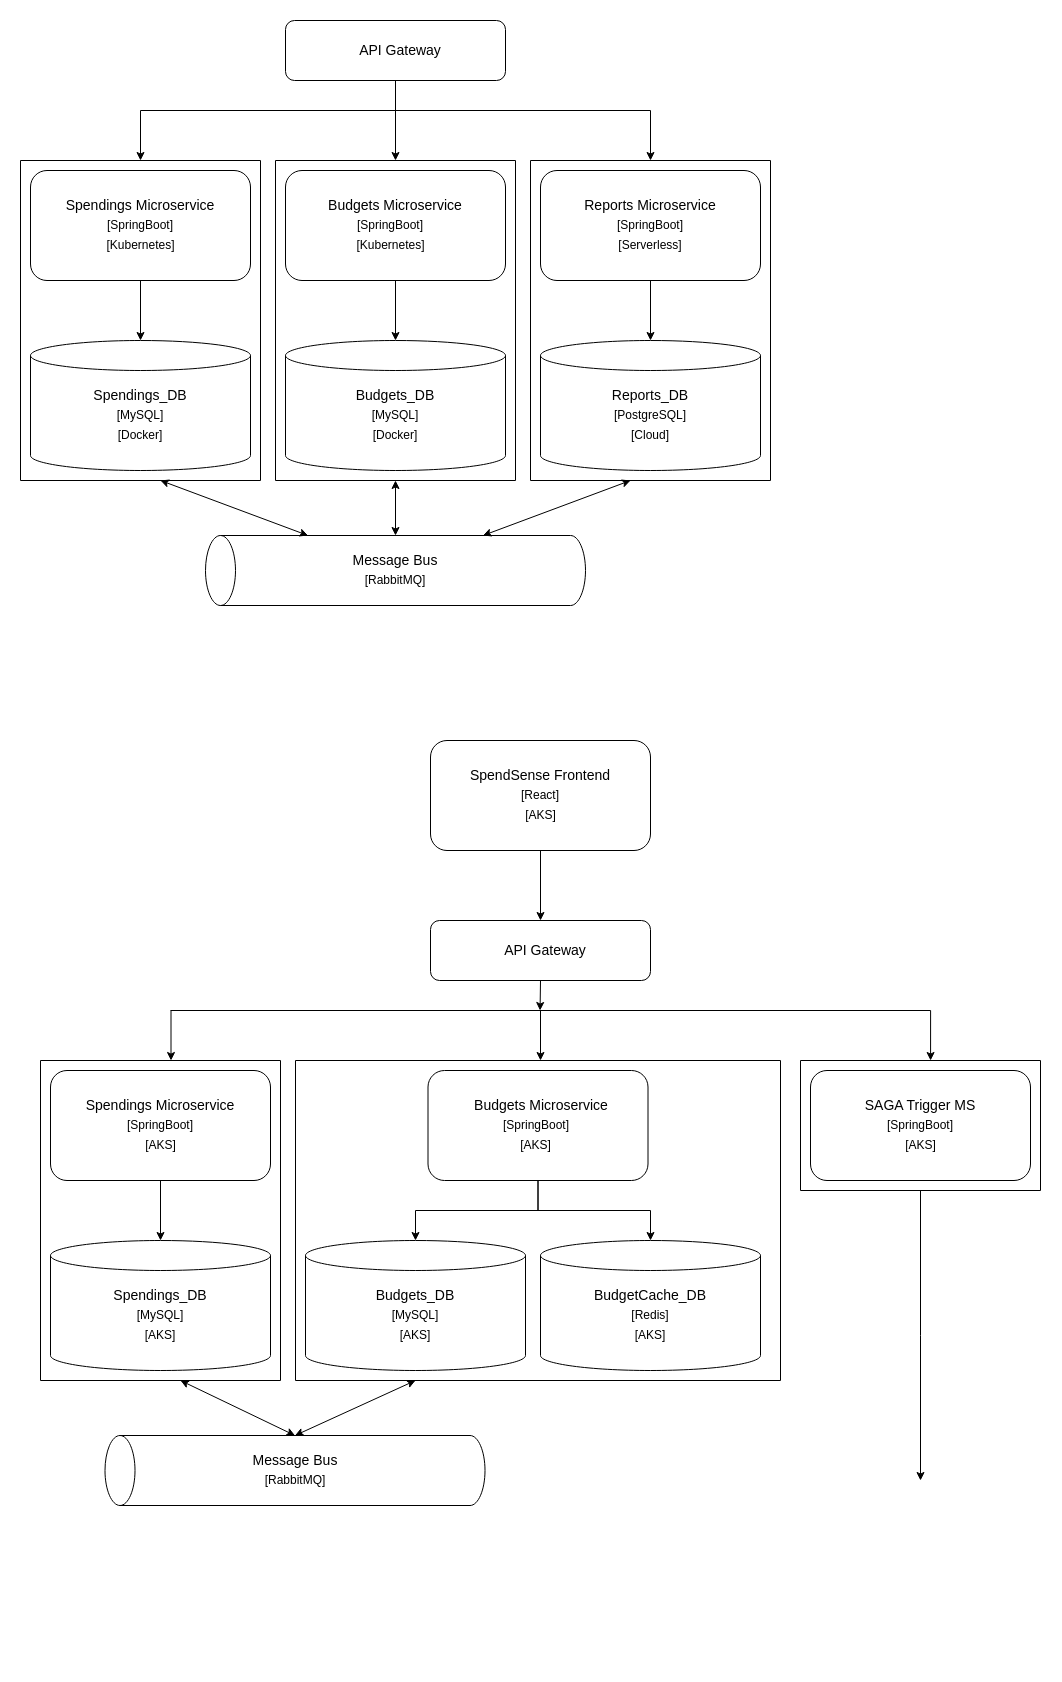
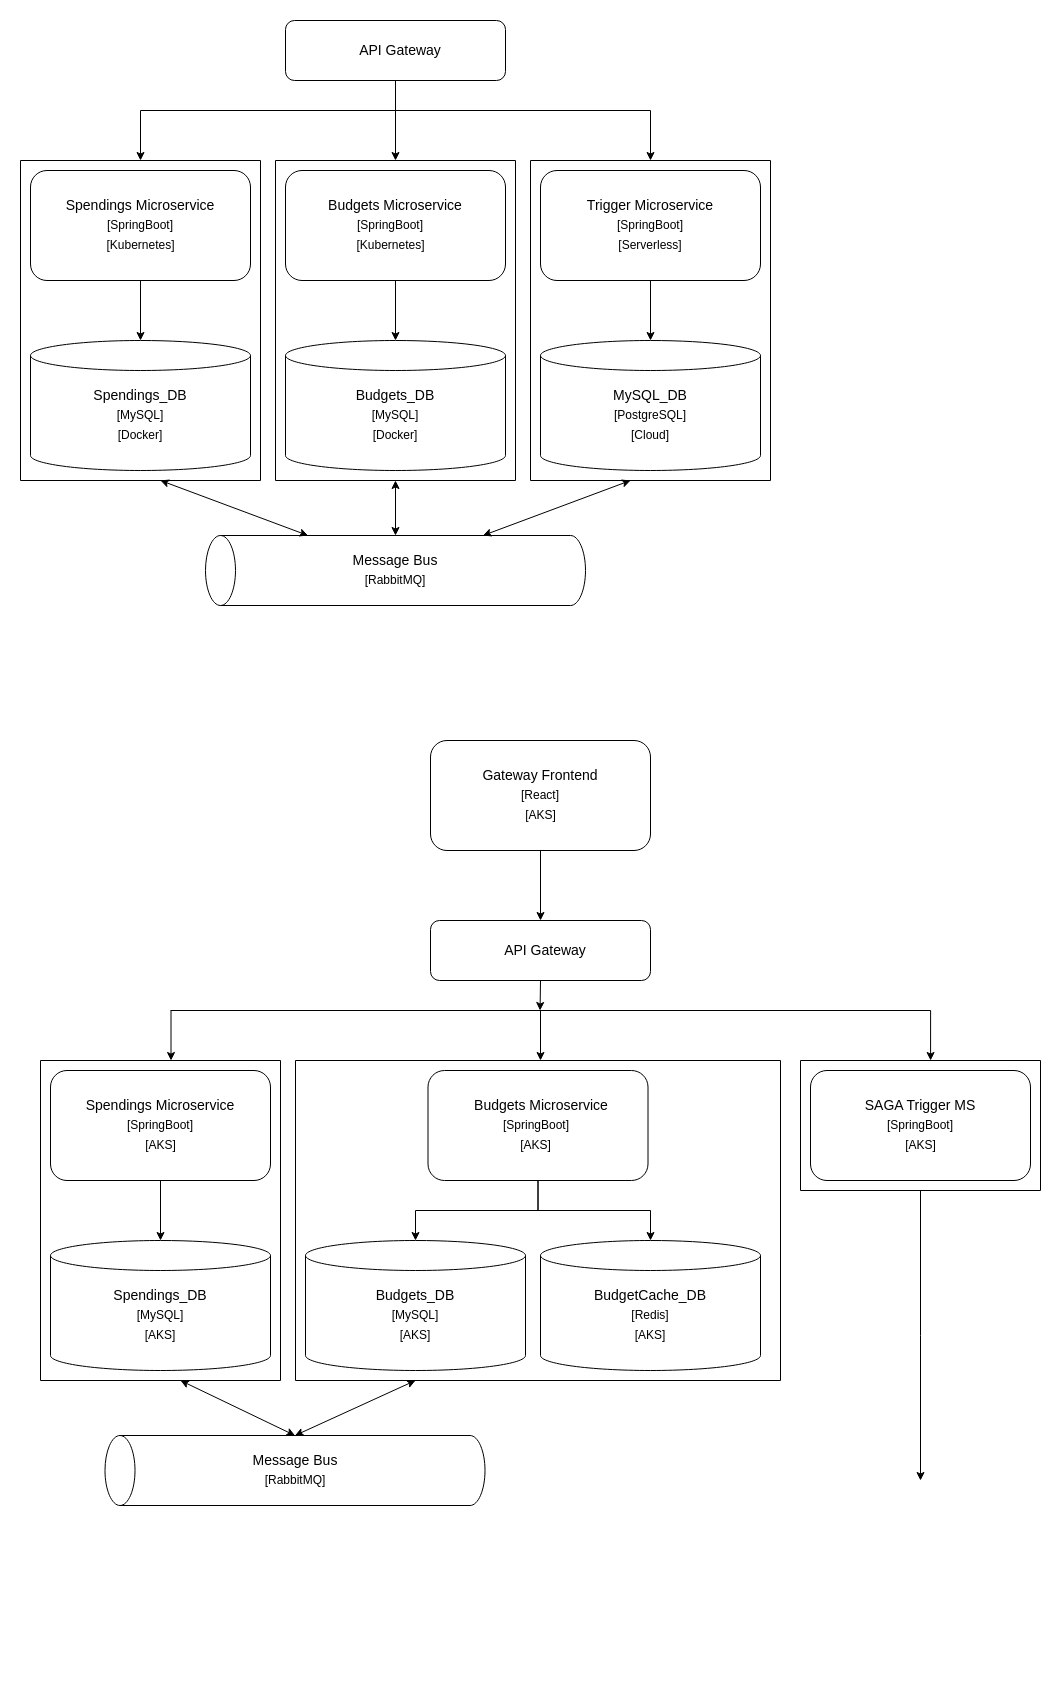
(651, 206) -> (651, 206)
(651, 396) -> (651, 396)
(541, 776) -> (541, 776)
